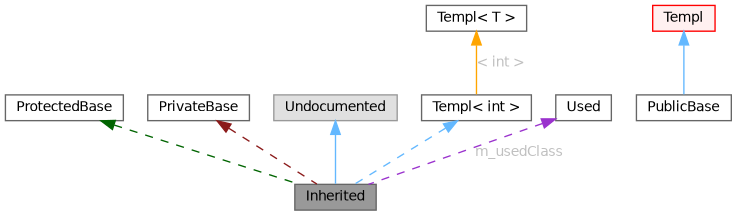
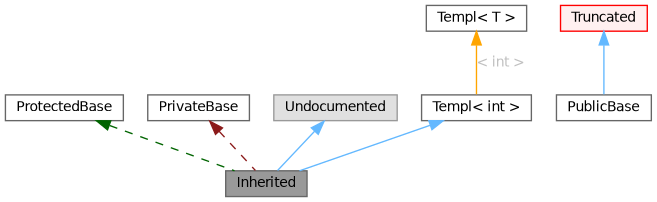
(684, 18) -> (604, 18)
(584, 108) -> none
(400, 156) -> (365, 148)
